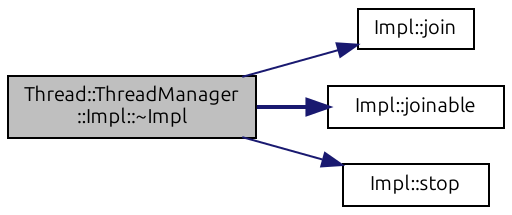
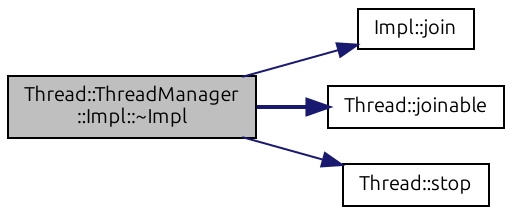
(416, 107) -> (416, 107)
(416, 185) -> (416, 185)
